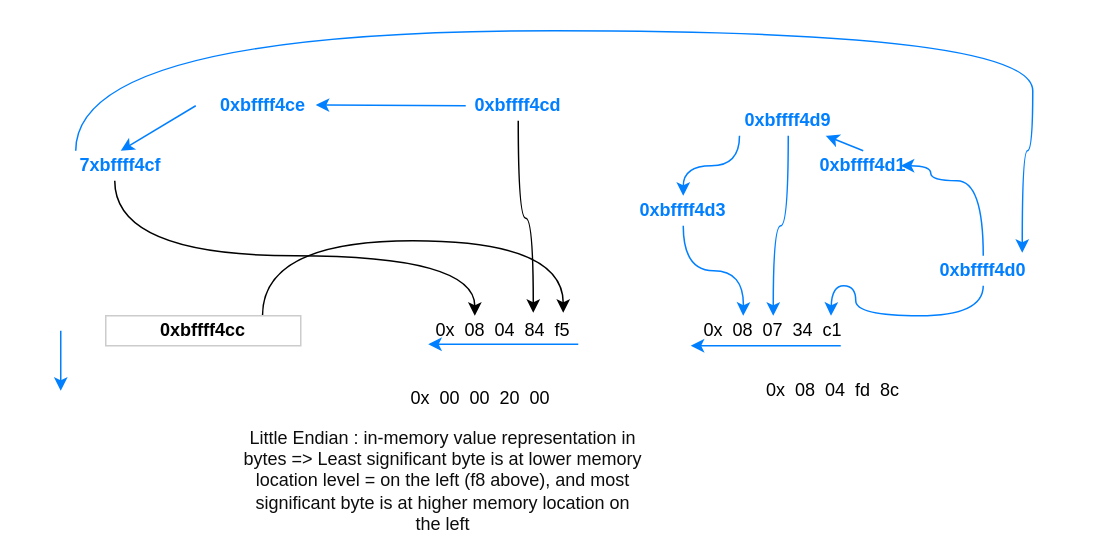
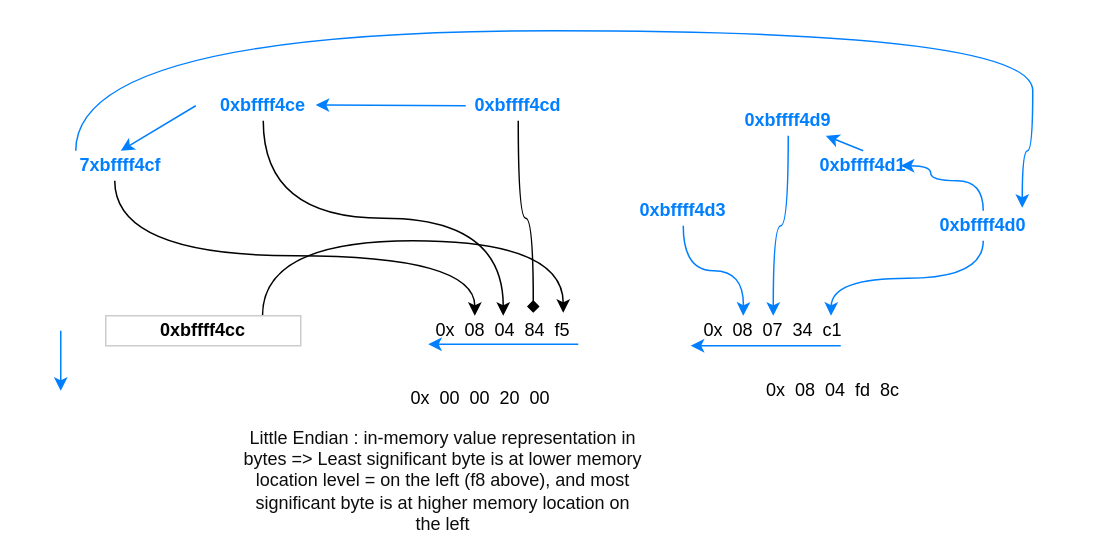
(717, 165) -> none
none -> (379, 218)
(983, 271) -> (983, 226)
(533, 301) -> (533, 300)
